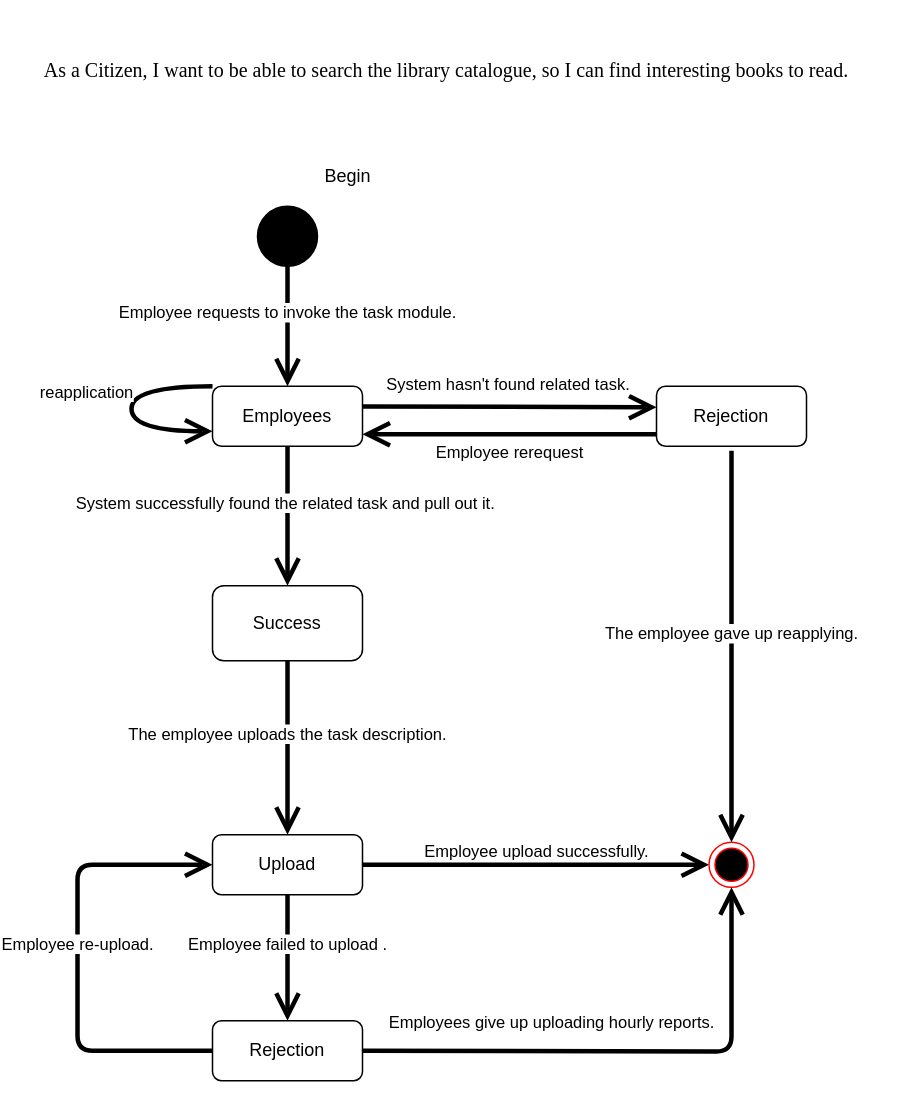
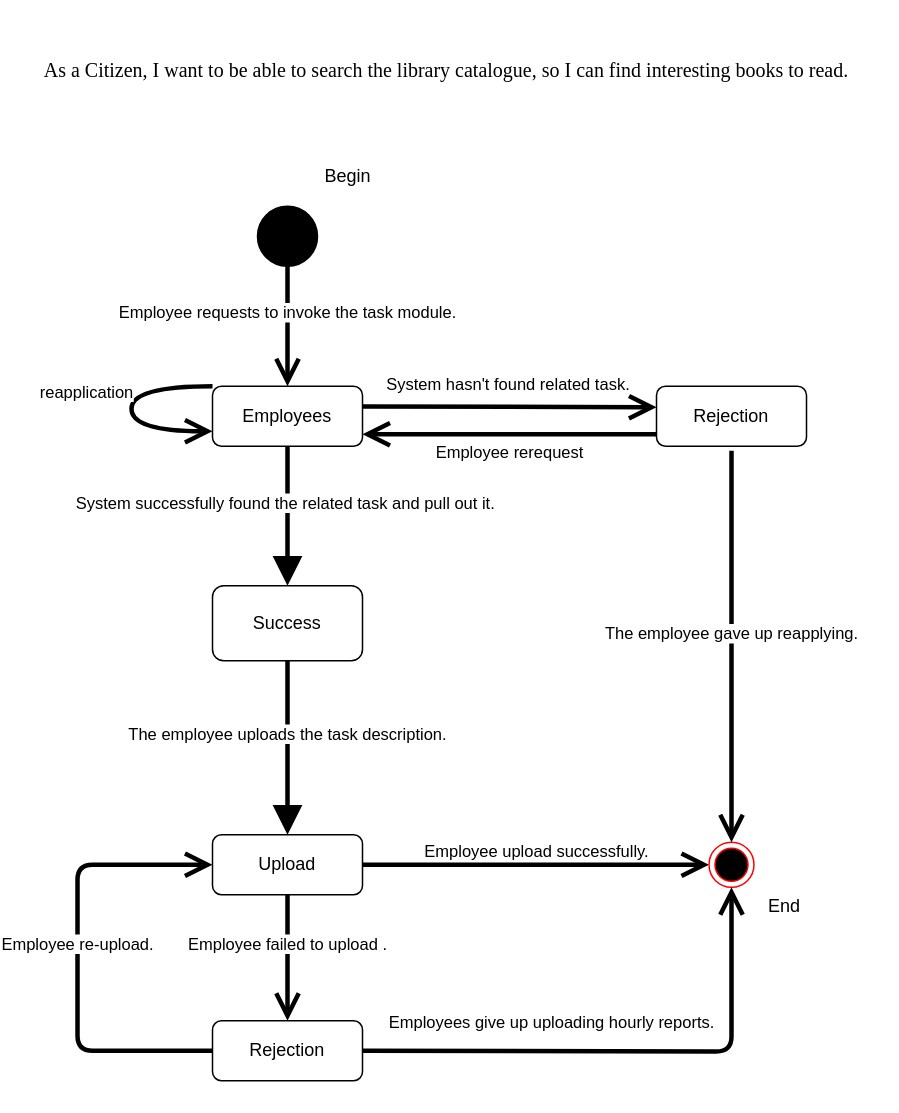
(287, 563) -> (287, 556)
(287, 812) -> (287, 805)
none -> (783, 907)
